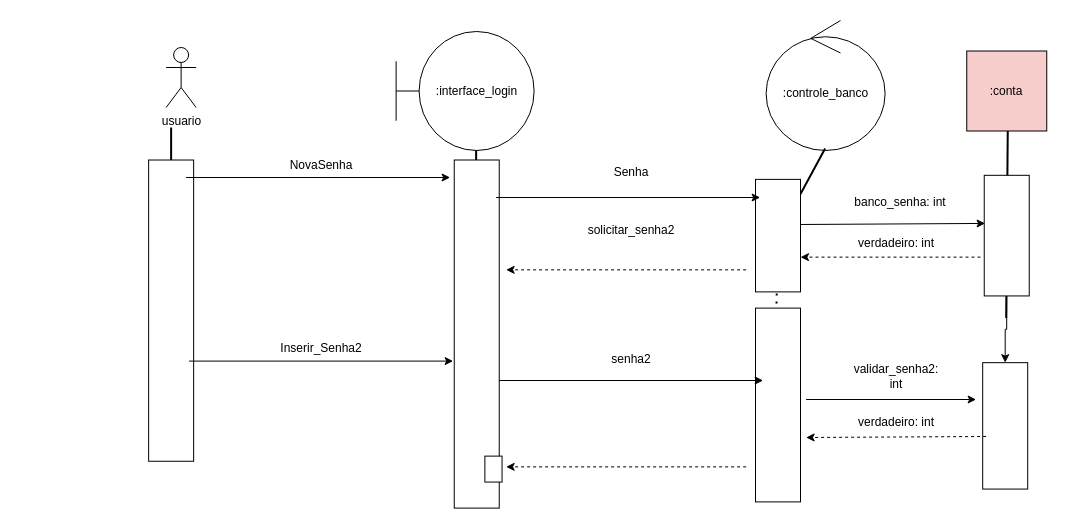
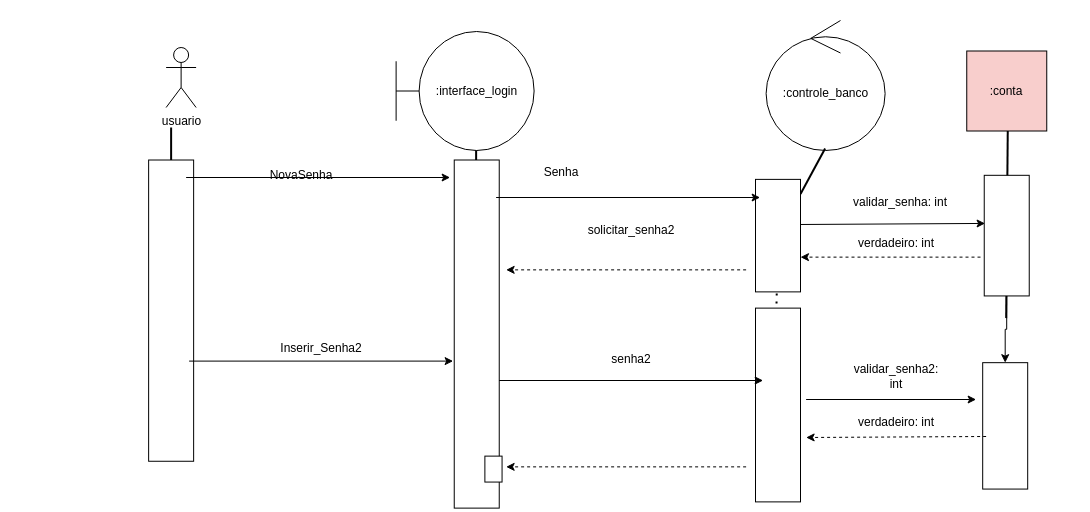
(321, 166) -> (301, 176)
(631, 173) -> (561, 173)
(901, 203) -> (901, 203)
